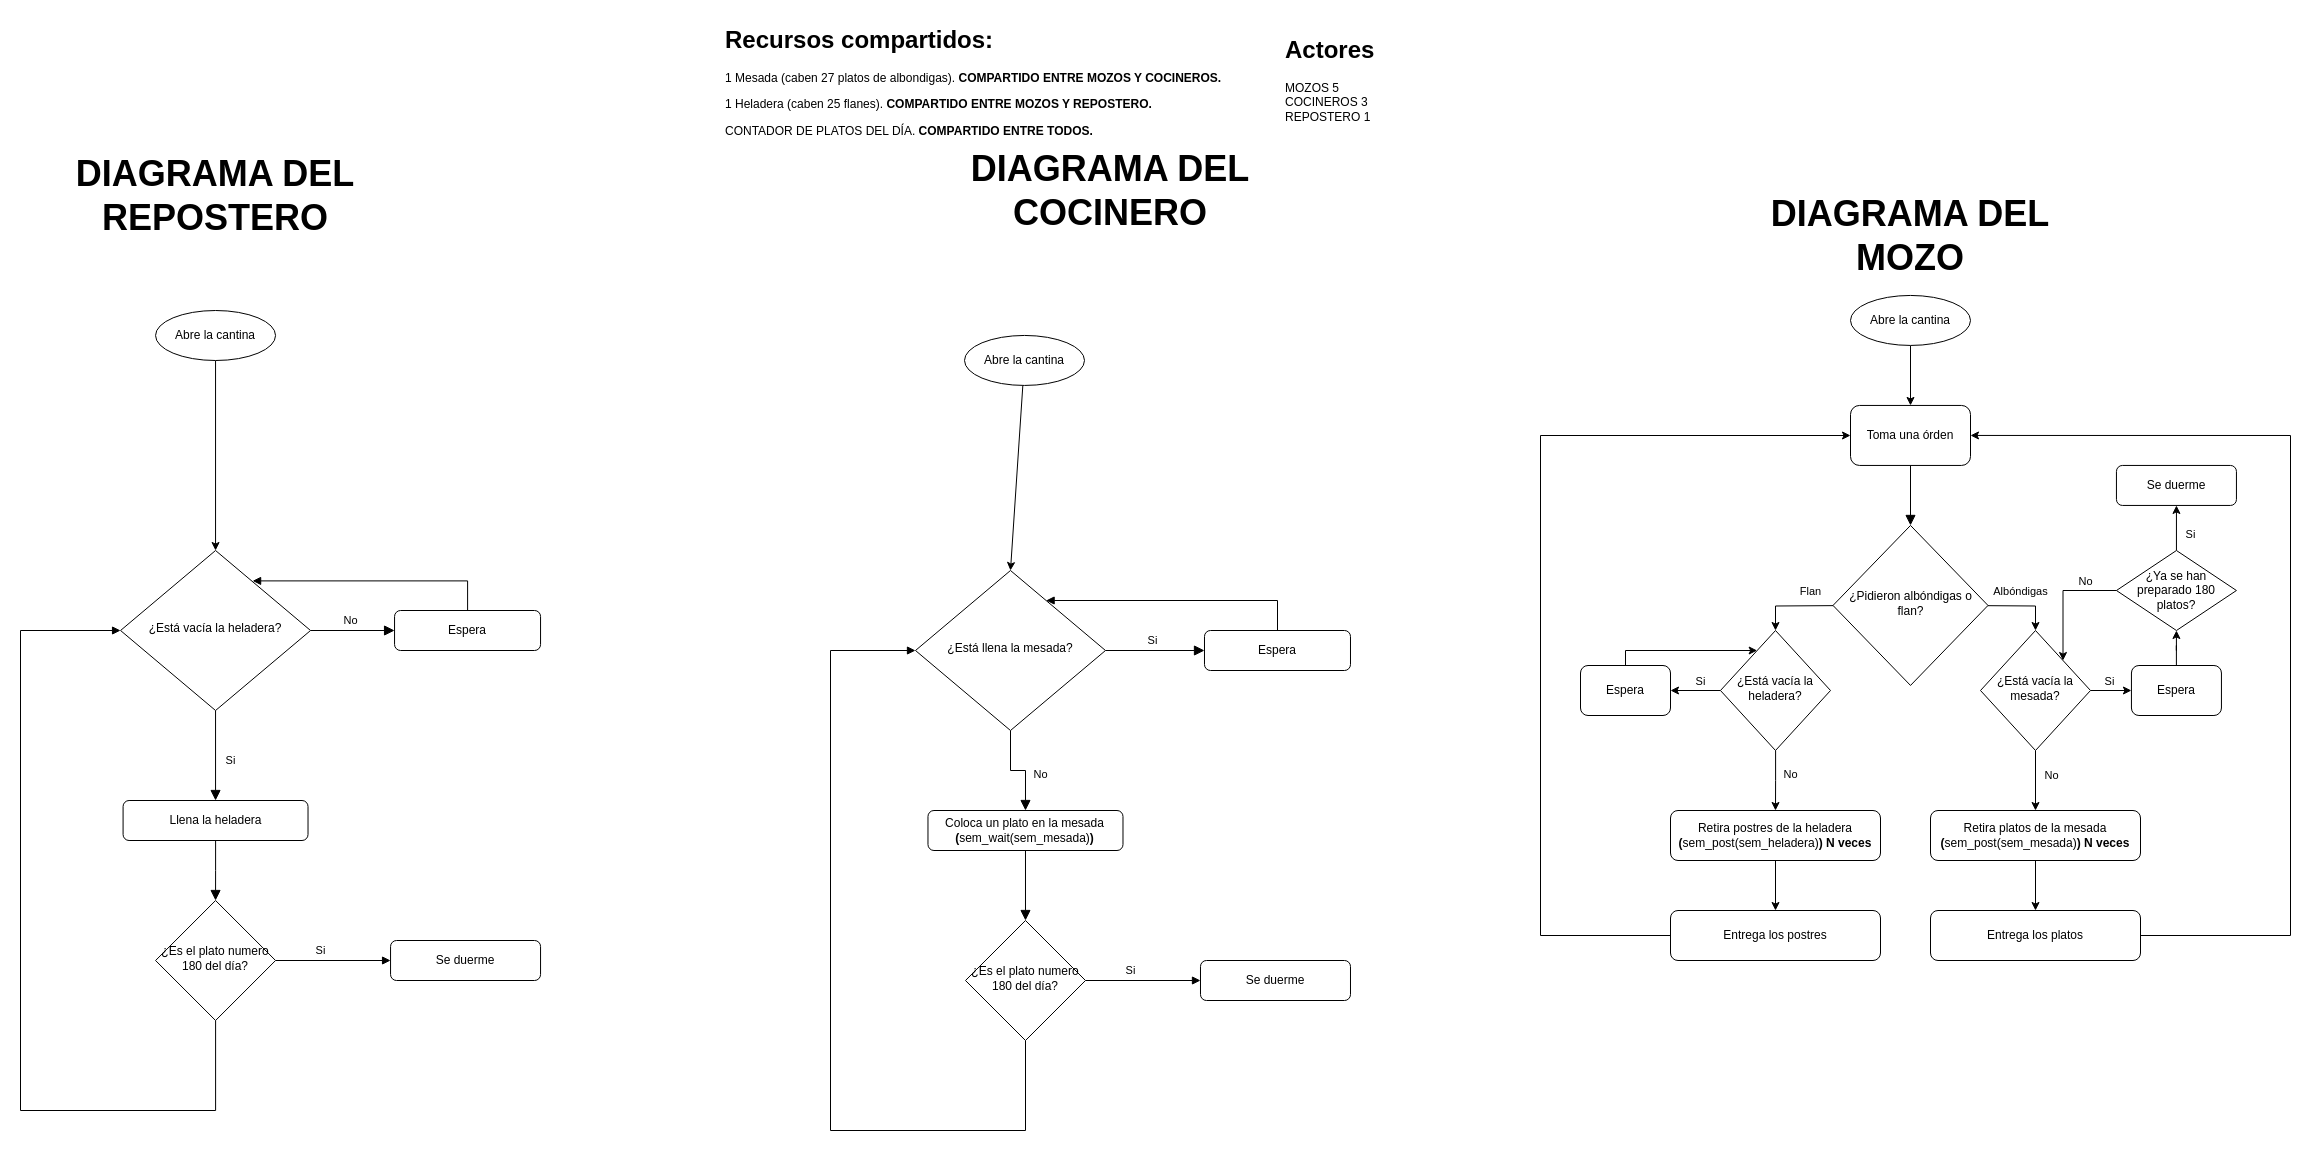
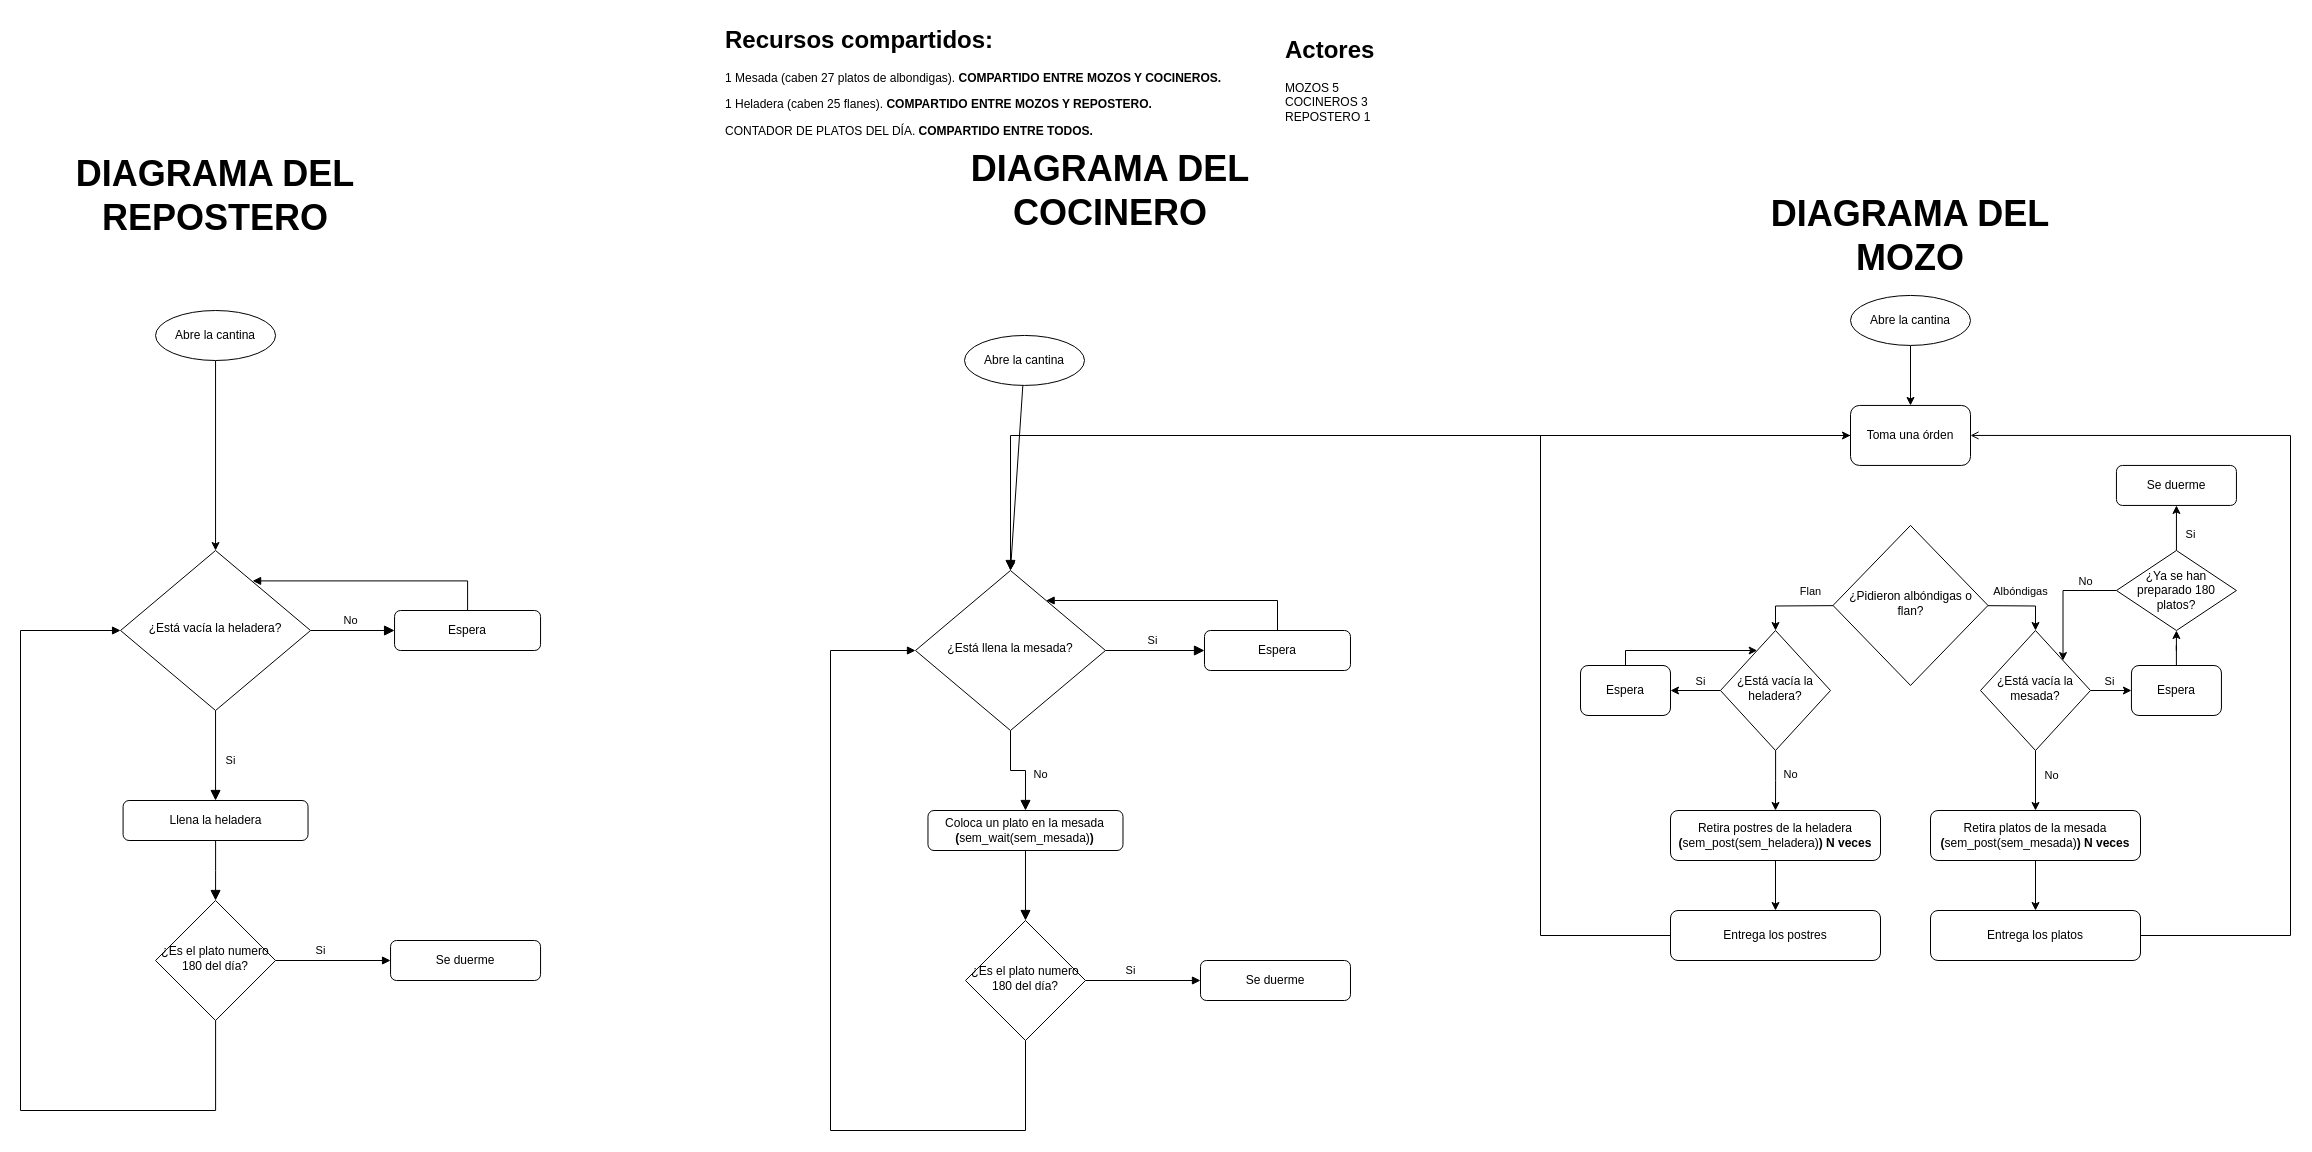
(1978, 435) -> (1976, 435)
(1911, 490) -> (1223, 436)
